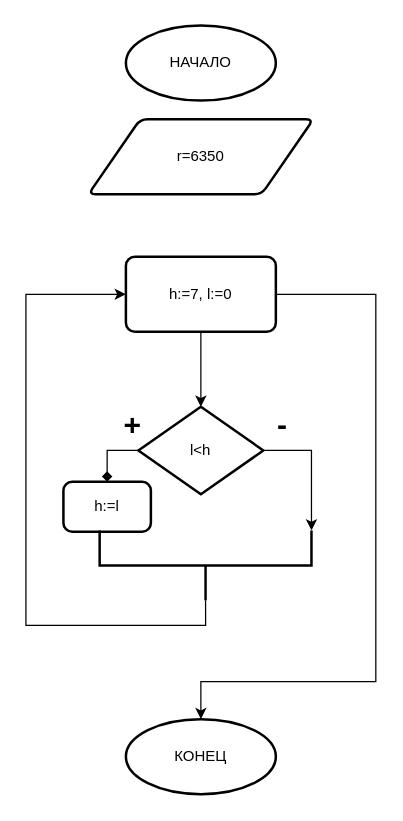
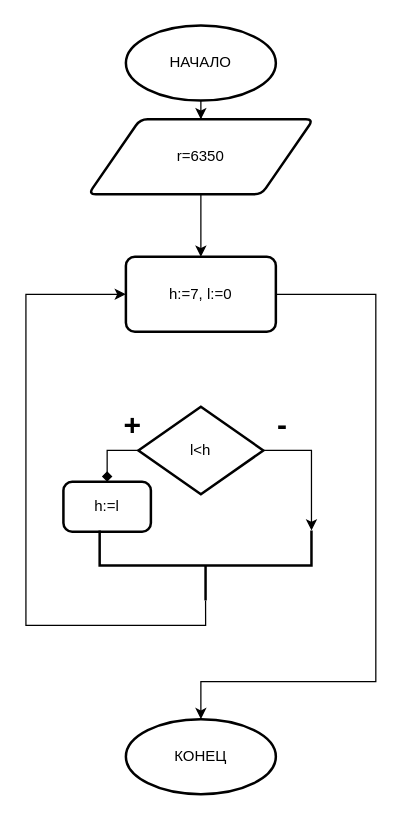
none -> (201, 110)
none -> (201, 222)
(201, 365) -> none
